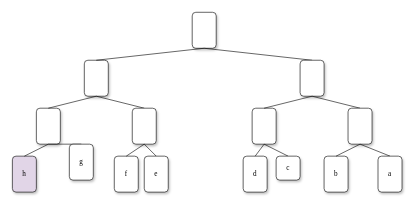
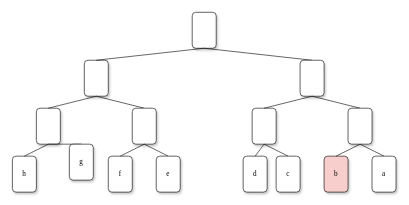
(288, 168) -> (288, 174)
(24, 174) -> (24, 174)
(126, 174) -> (120, 174)
(156, 174) -> (168, 174)
(336, 174) -> (336, 174)
(390, 174) -> (384, 174)
